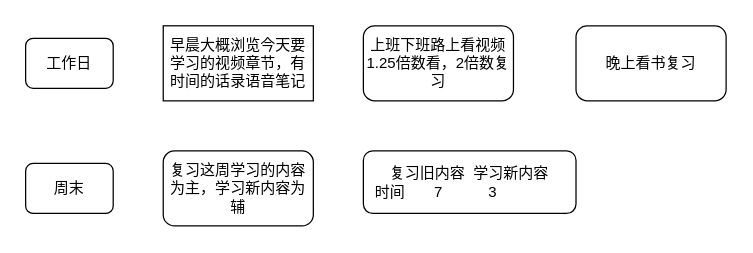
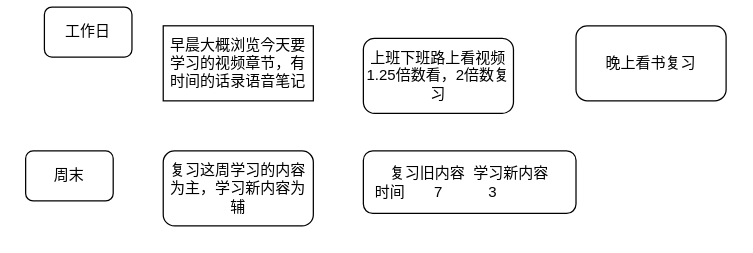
(69, 63) -> (88, 32)
(438, 63) -> (438, 76)
(69, 188) -> (69, 176)
